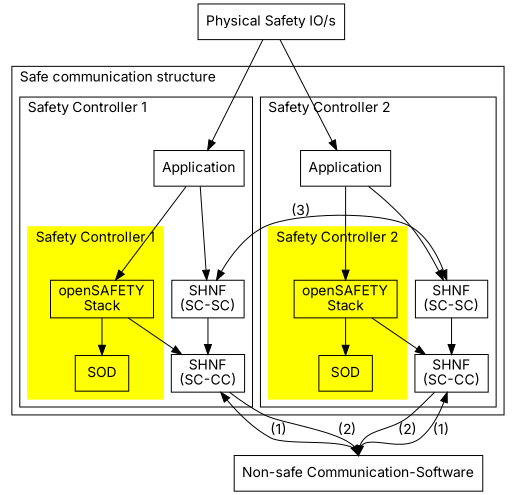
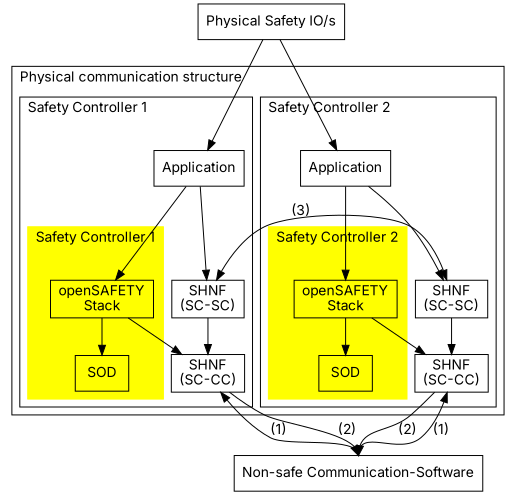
(118, 78) -> (131, 78)
